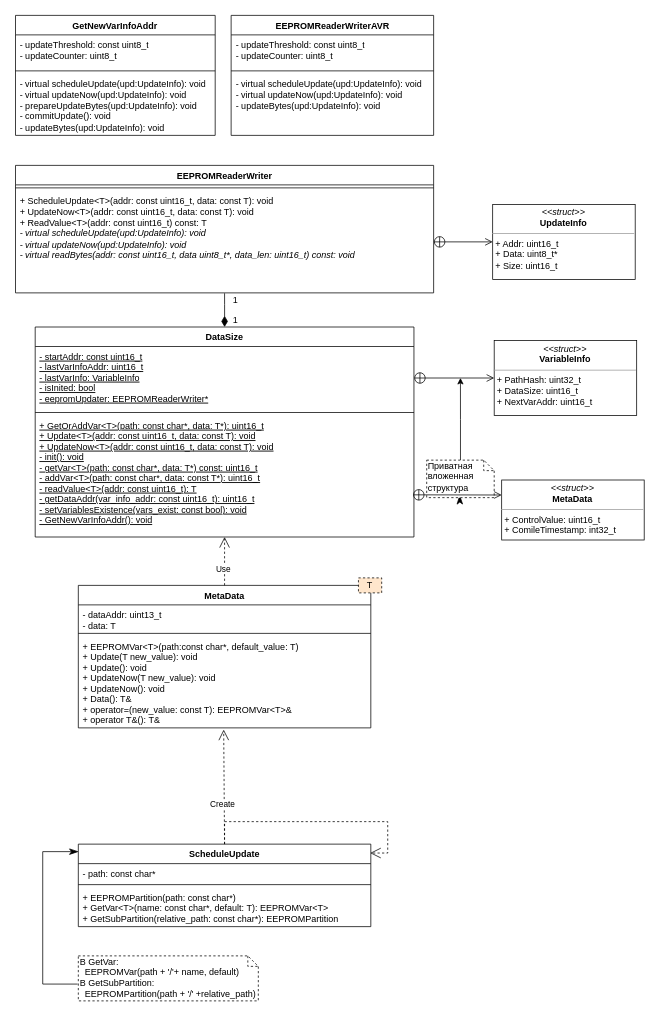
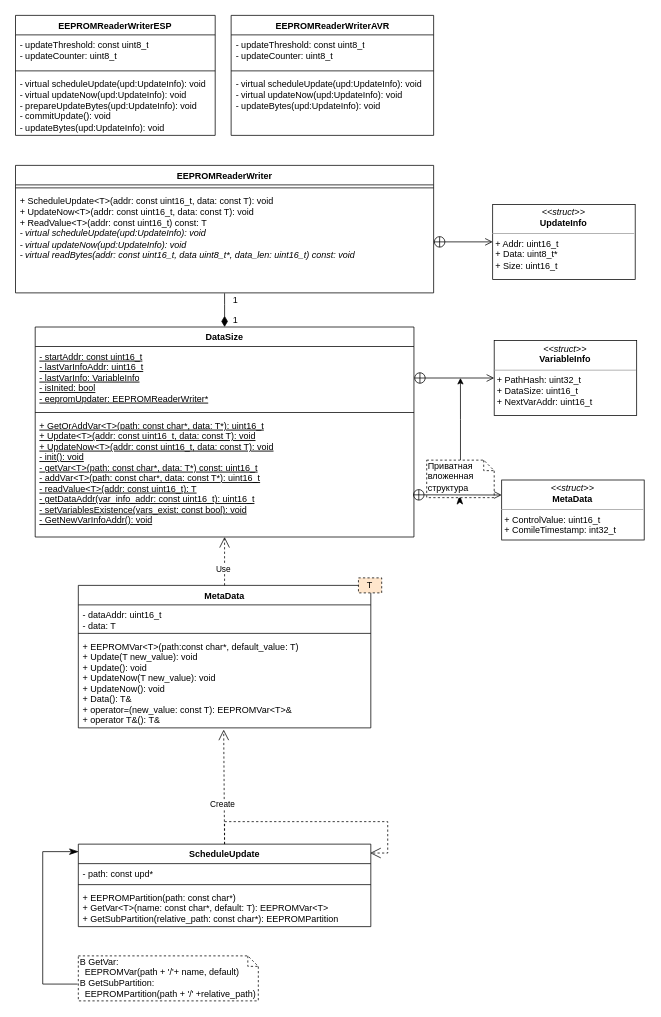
(115, 26) -> (115, 26)
(129, 615) -> (129, 615)
(126, 874) -> (123, 874)
